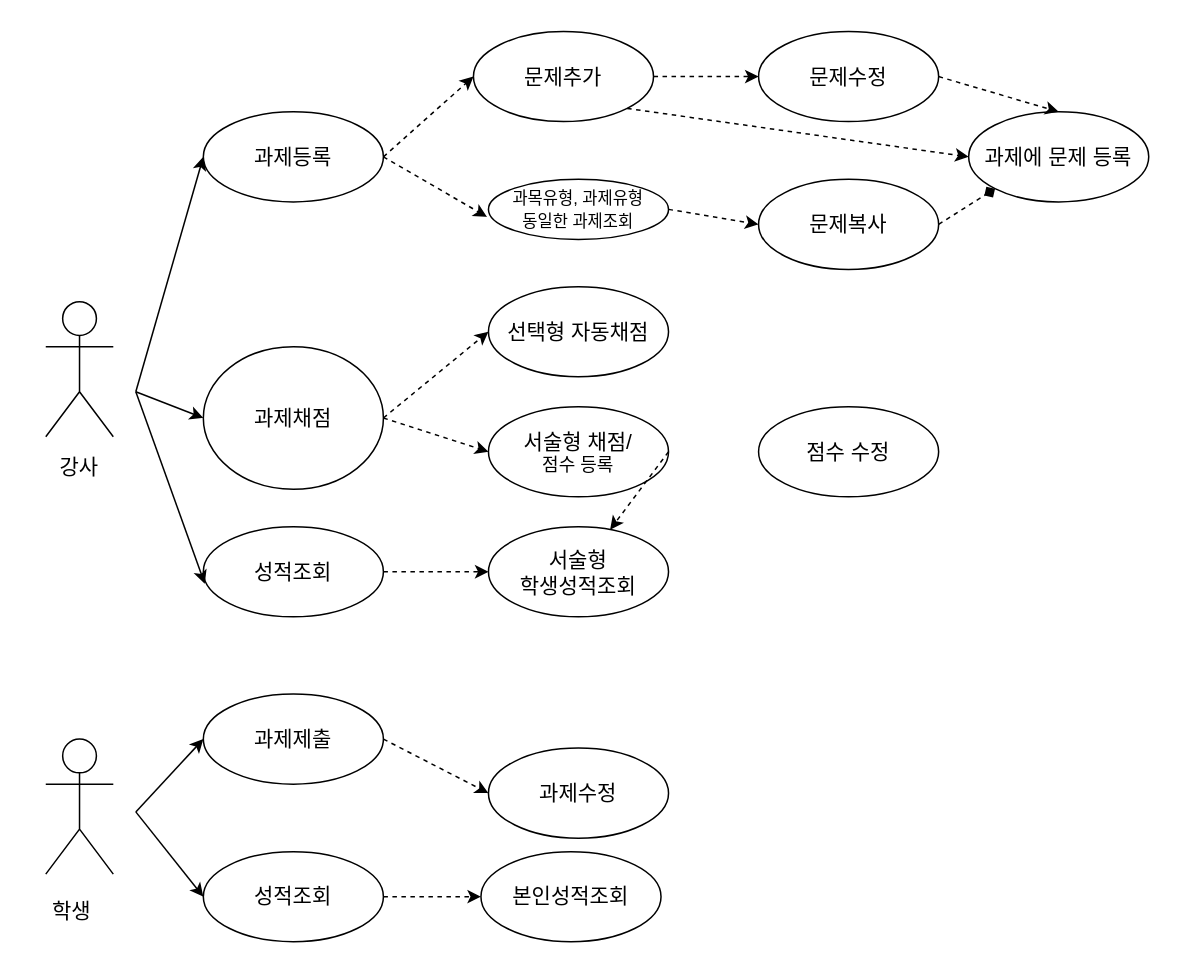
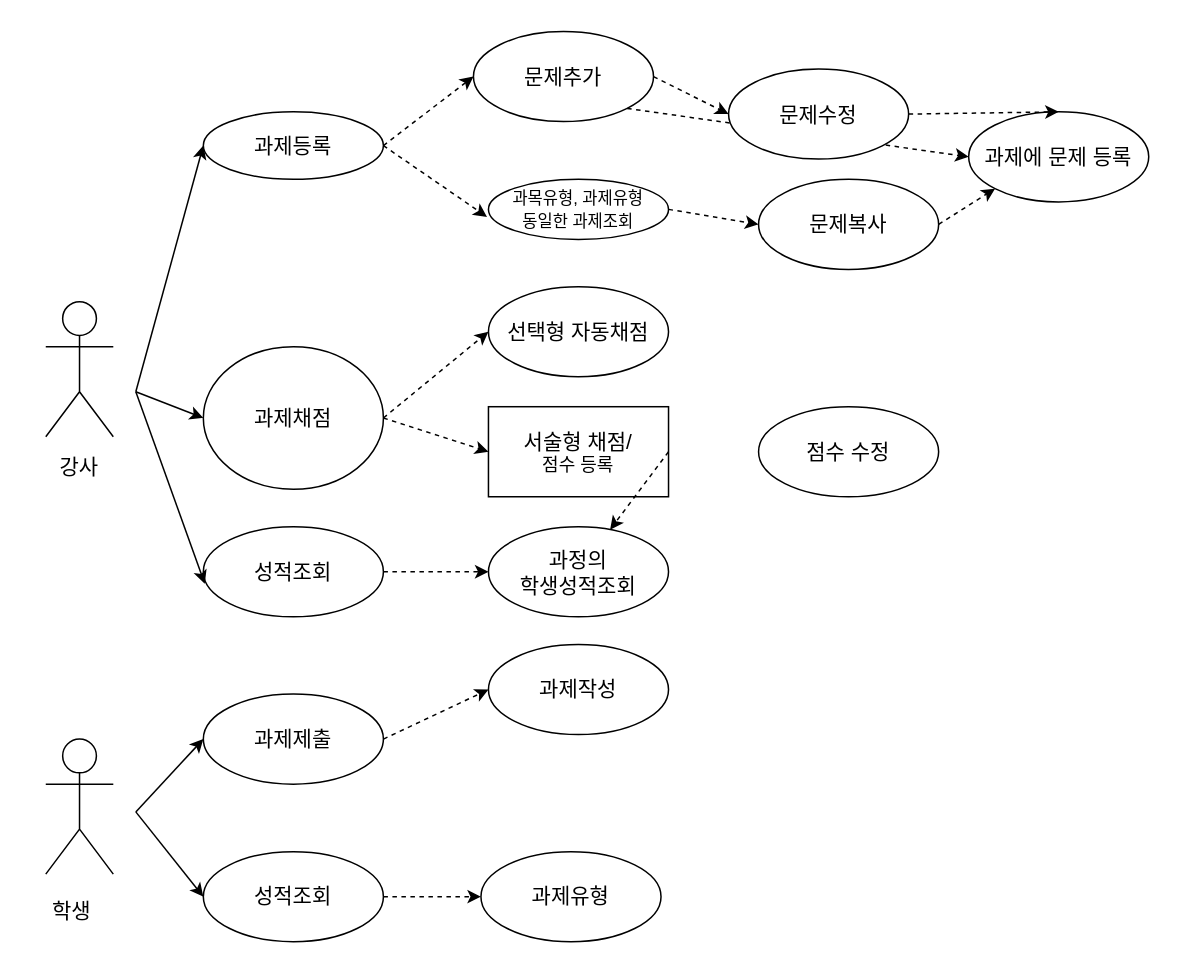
(848, 77) -> (818, 114)
(293, 157) -> (293, 146)
(984, 195) -> (985, 195)
(578, 452) -> (578, 452)
(578, 572) -> (578, 572)
none -> (578, 689)
none -> (432, 716)
(432, 764) -> none
(578, 793) -> none
(571, 896) -> (571, 896)
